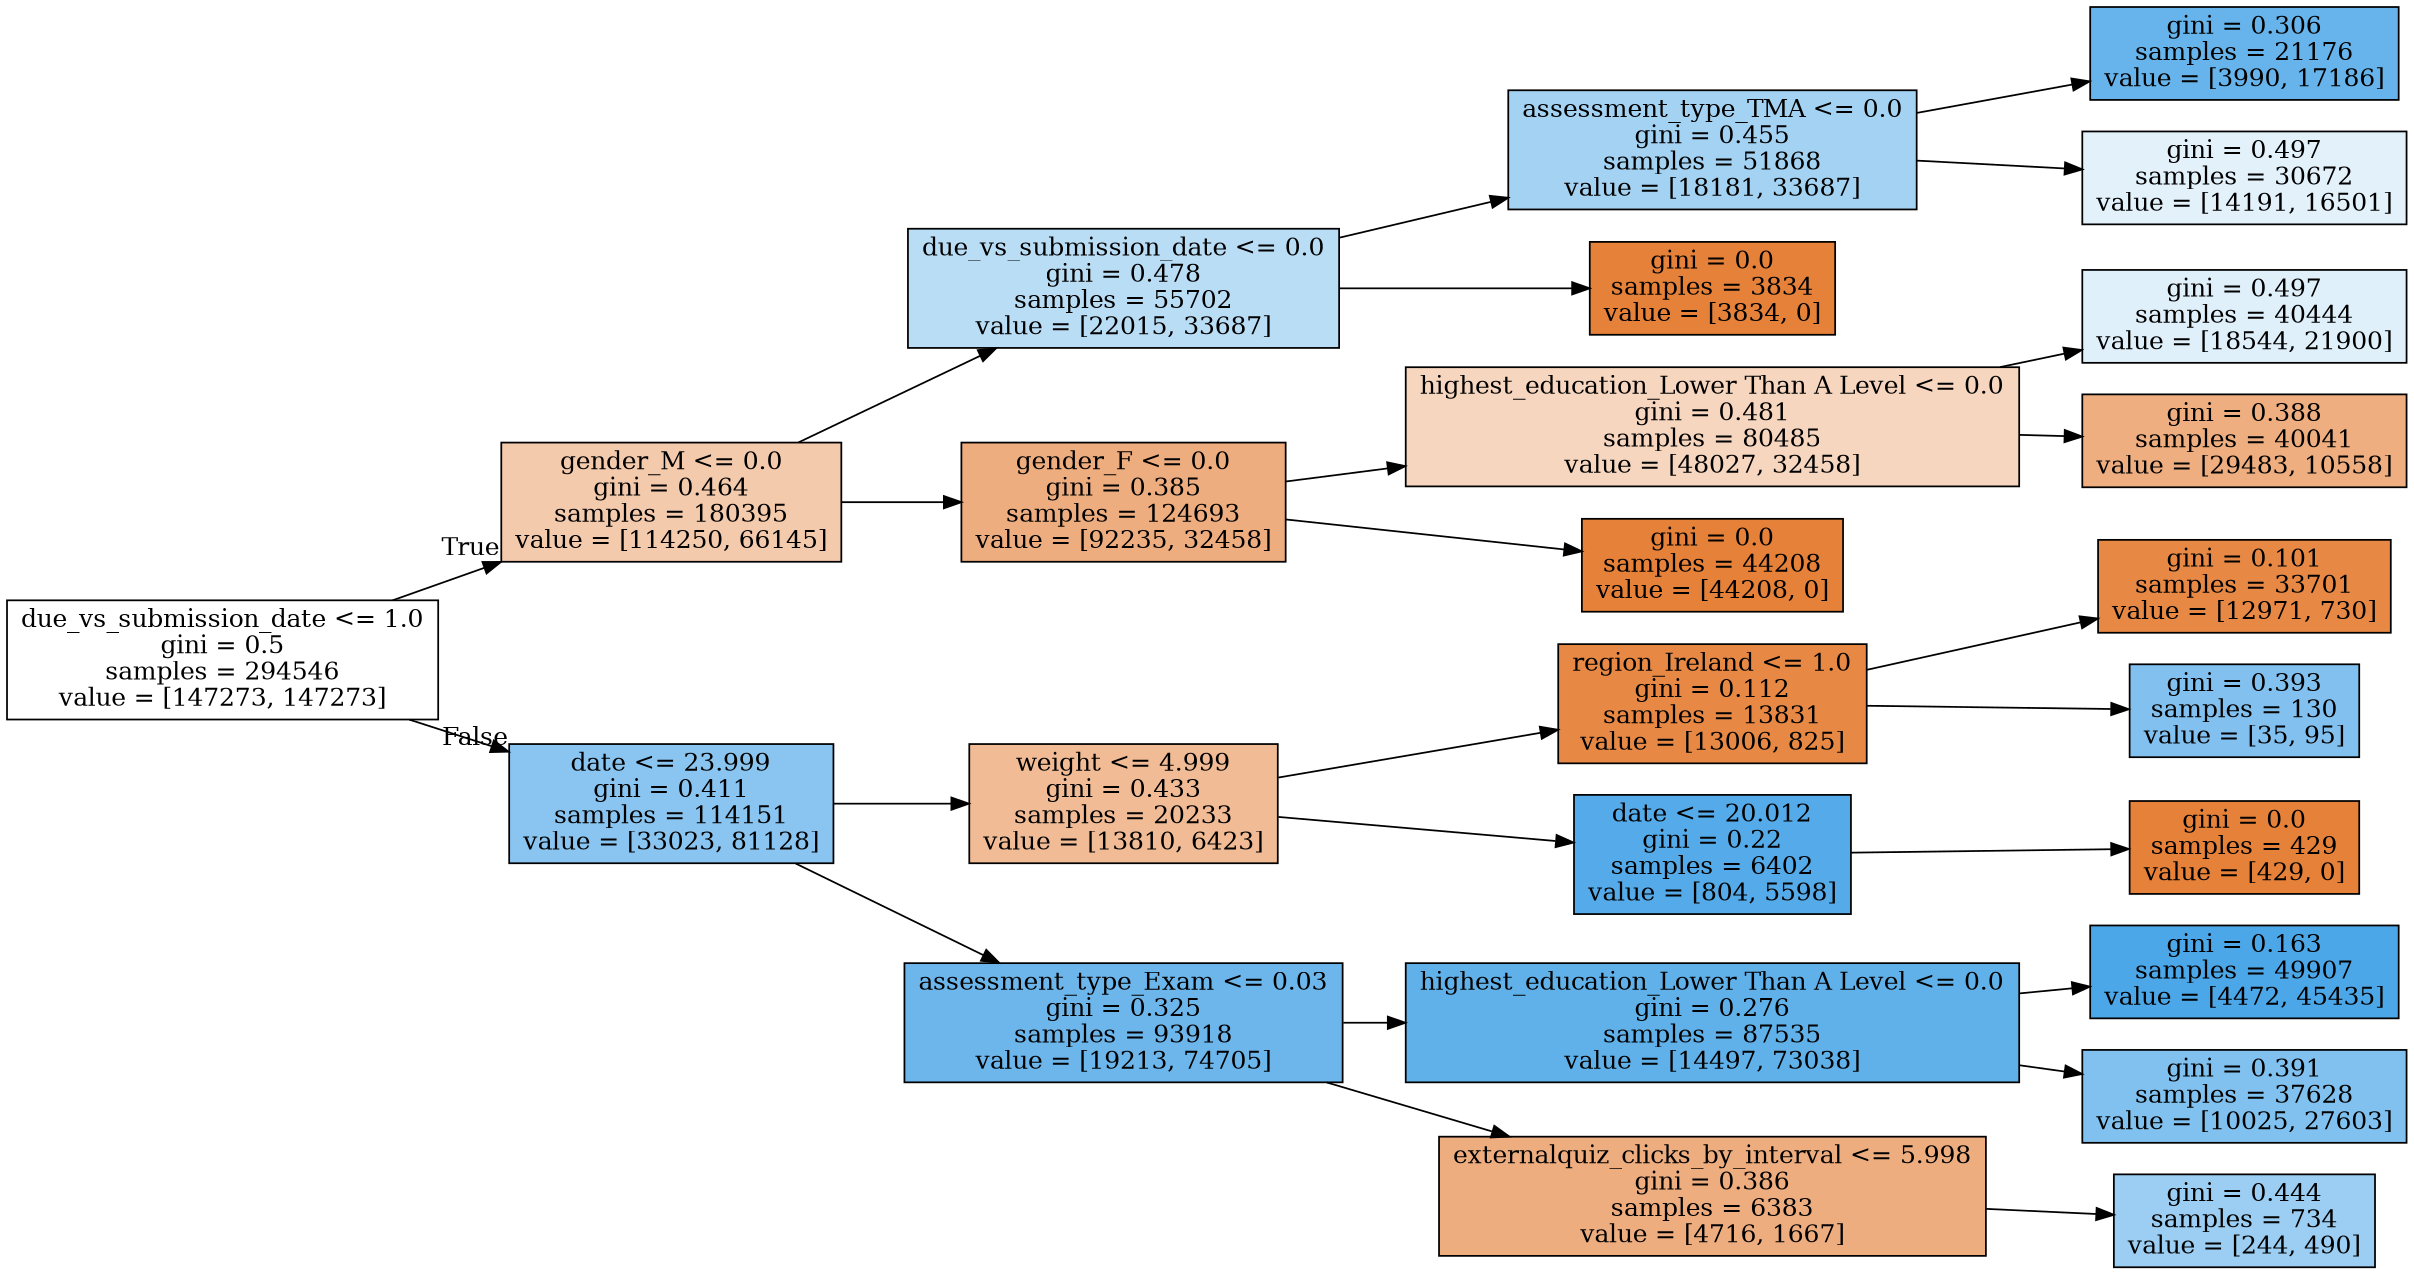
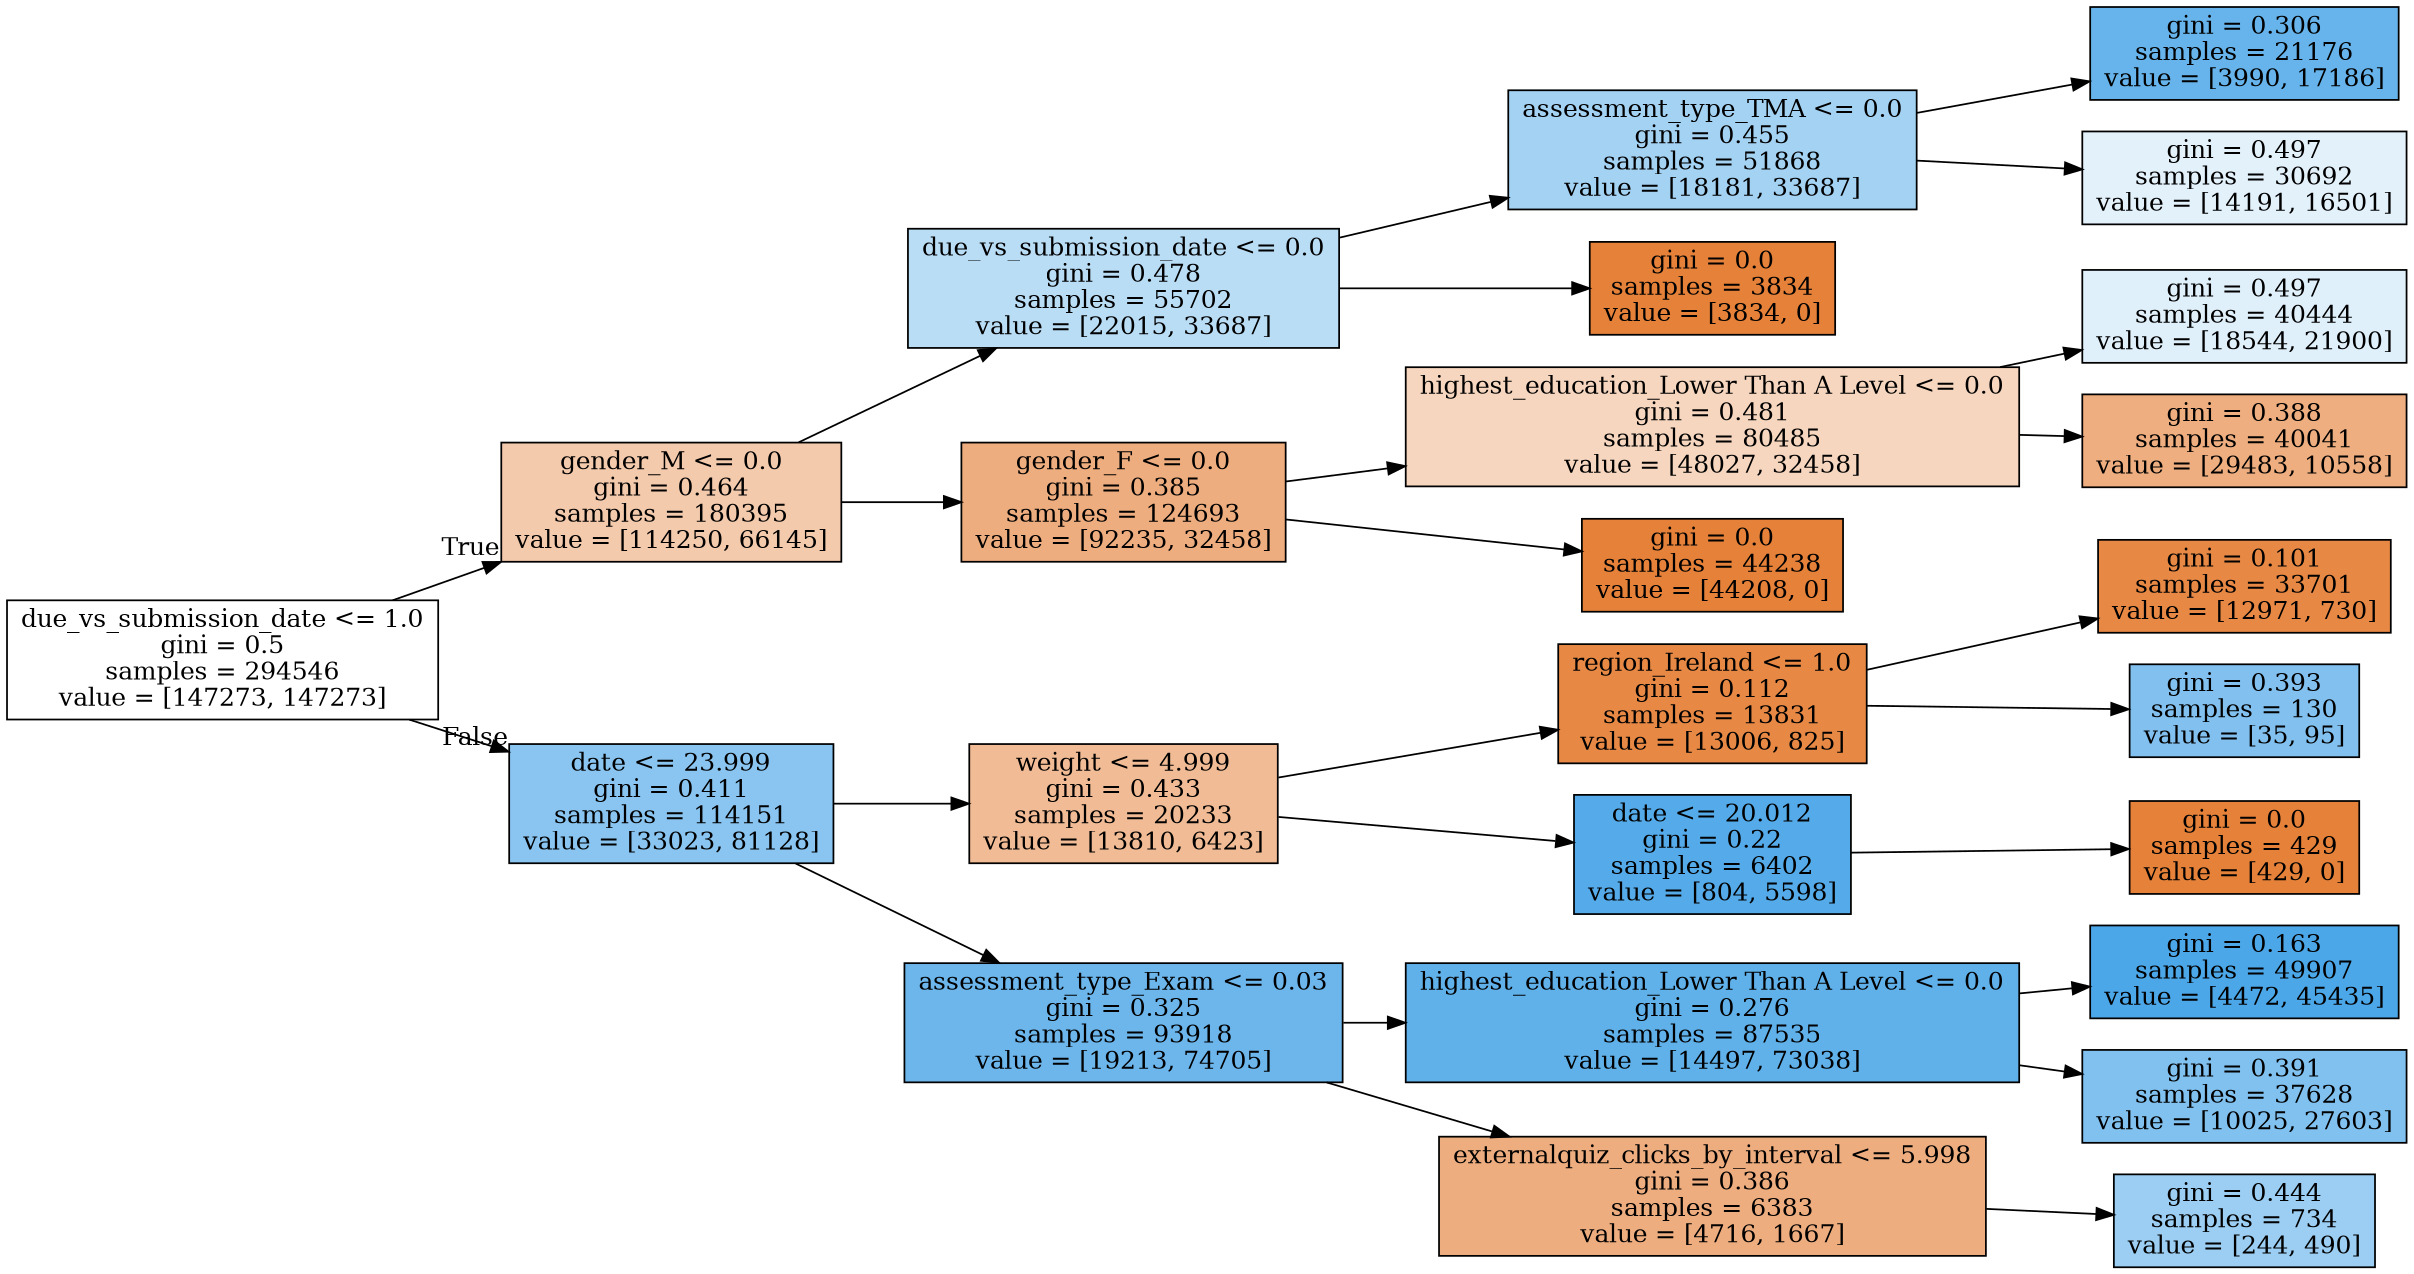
(2244, 178) -> (2244, 178)
(1712, 565) -> (1712, 565)
